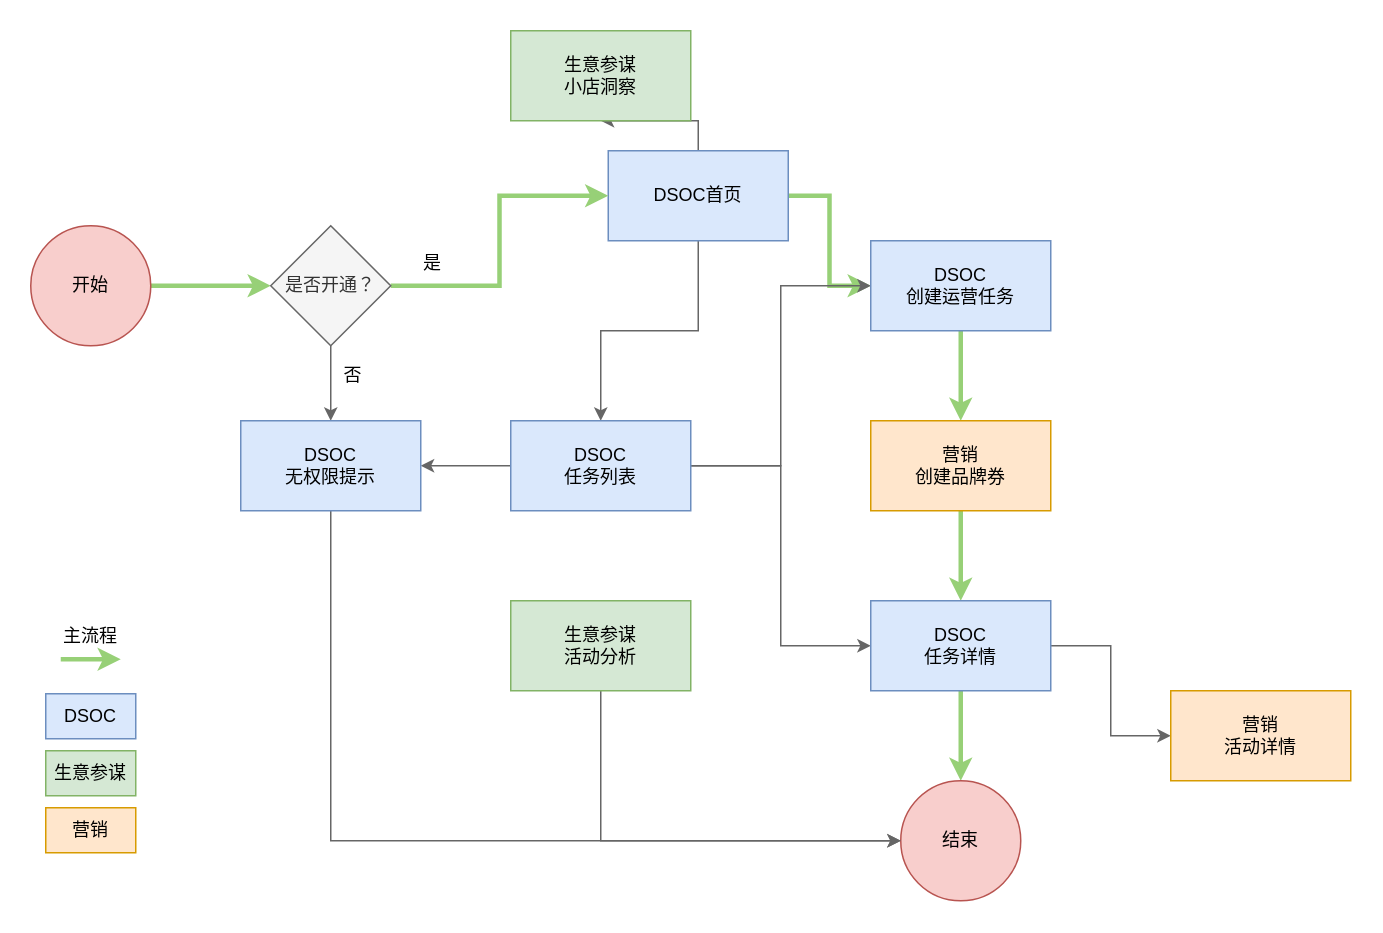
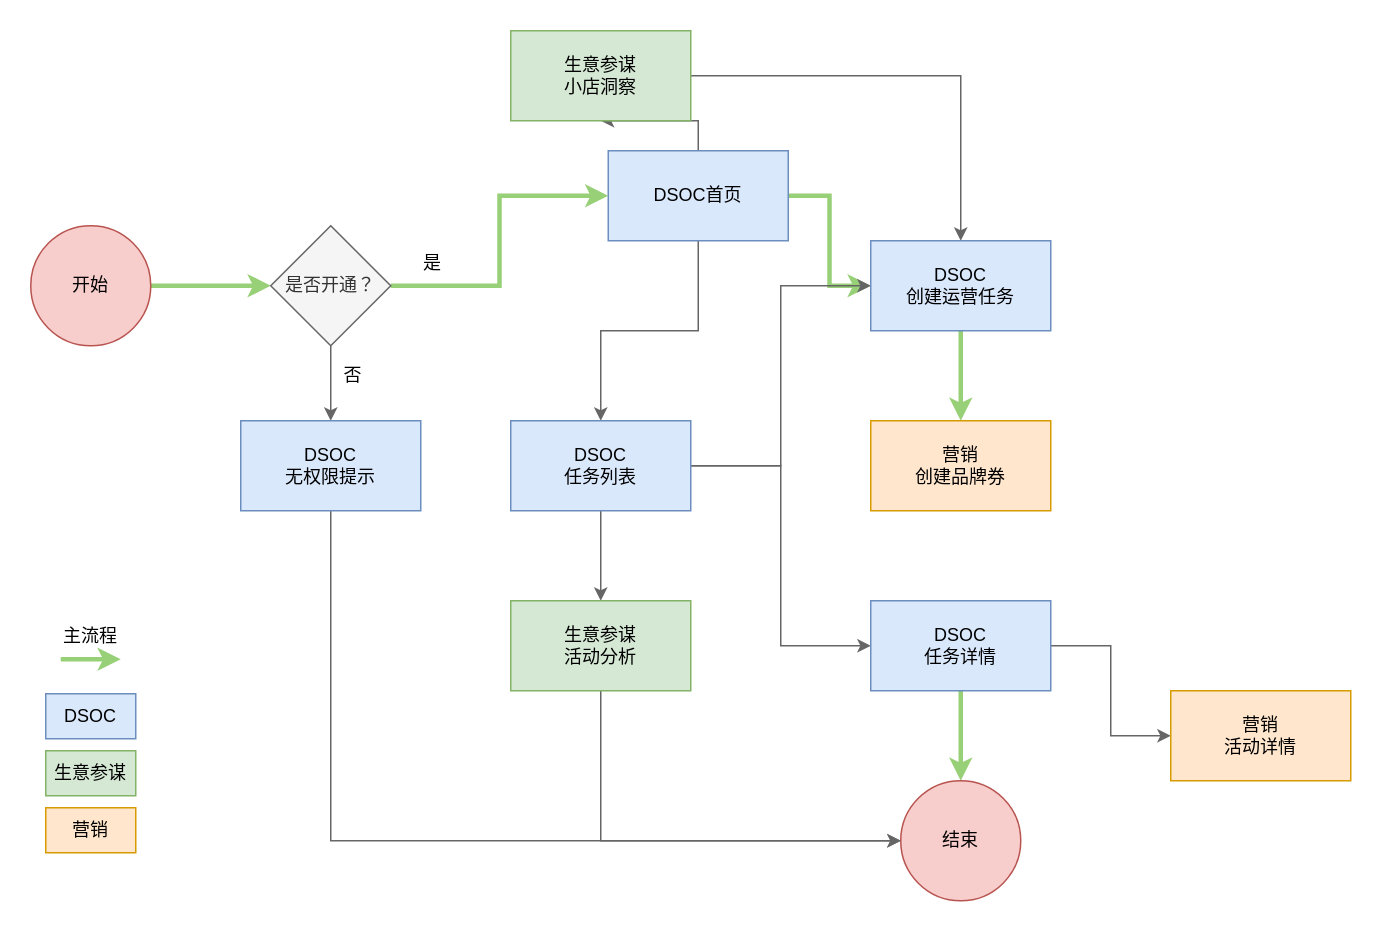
none -> (903, 76)
(471, 466) -> (601, 551)
(961, 548) -> none
